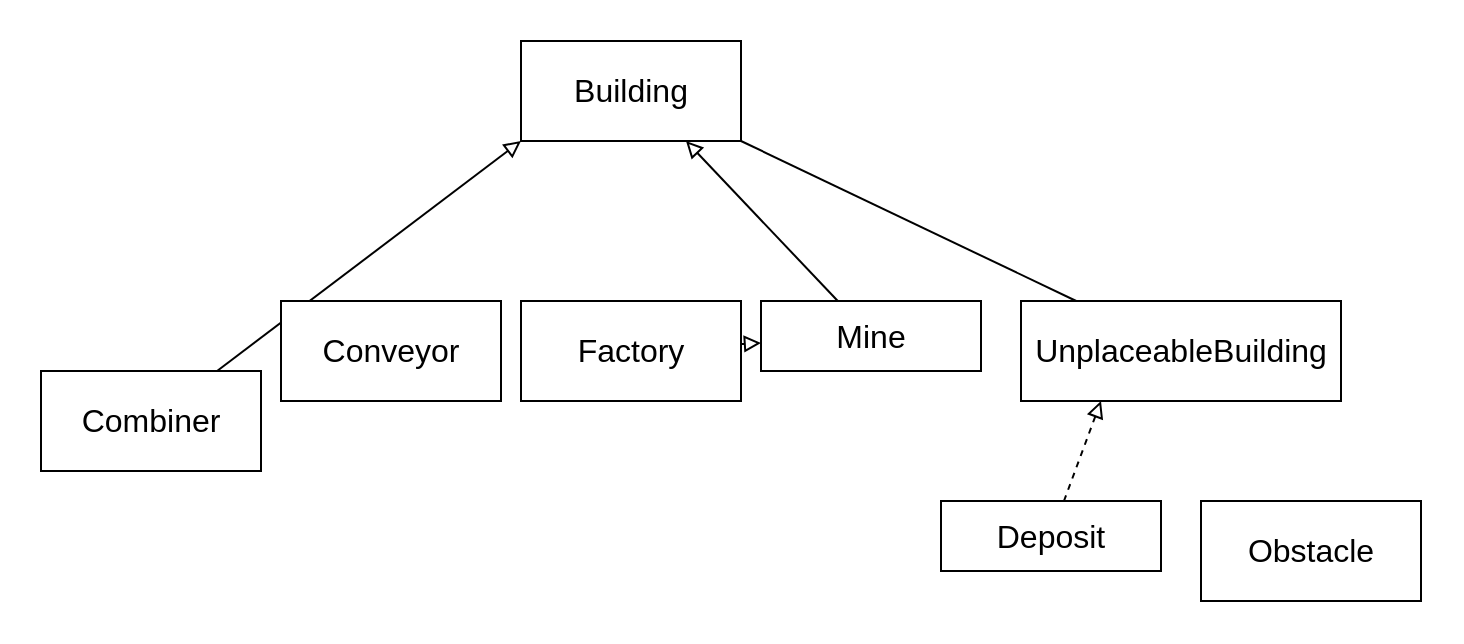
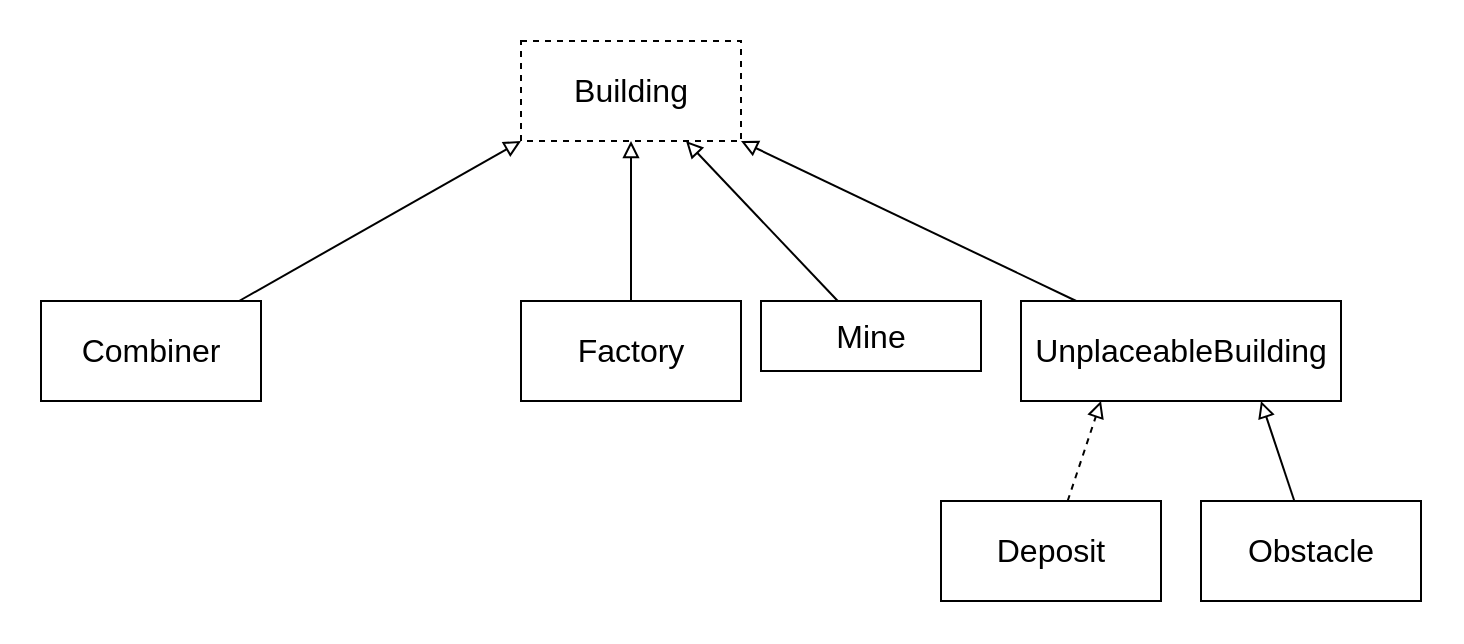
(631, 91) -> (631, 91)
(749, 145) -> (757, 148)
(742, 344) -> (631, 230)
(391, 351) -> none
(151, 421) -> (151, 351)
none -> (1280, 459)
(1051, 536) -> (1051, 551)
